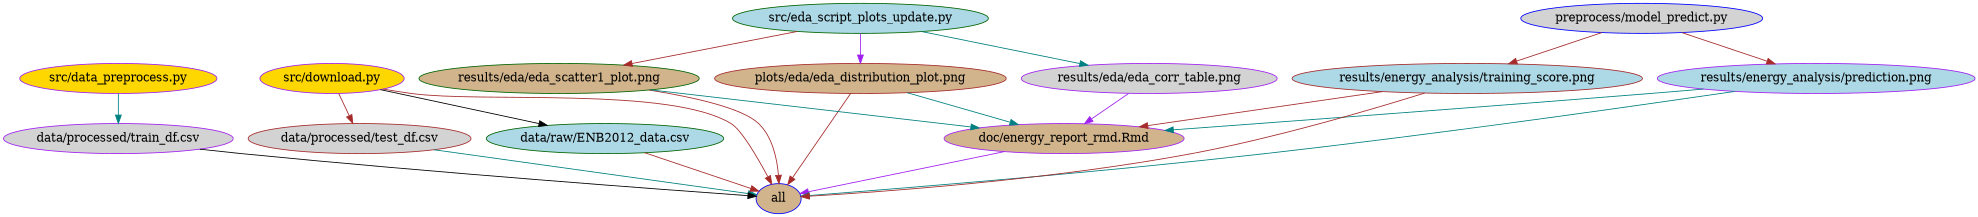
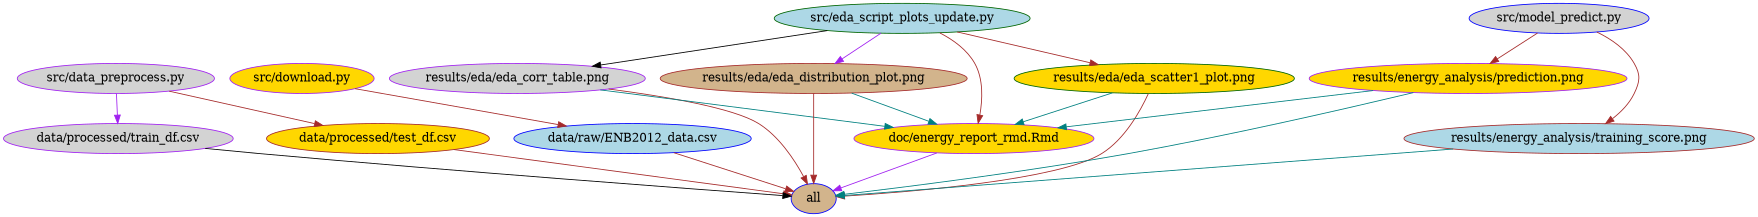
(1642, 18) -> (1559, 18)
(1001, 48) -> (714, 48)
(118, 78) -> (116, 78)
(559, 78) -> (1154, 78)
(860, 78) -> (814, 78)
(1816, 78) -> (1468, 78)
(591, 99) -> (730, 112)
(118, 104) -> (117, 104)
(344, 105) -> (242, 107)
(1110, 106) -> (743, 108)
(460, 107) -> (456, 107)
(1265, 109) -> (976, 66)
(360, 139) -> (378, 139)
(605, 139) -> (633, 139)
(1064, 139) -> (974, 139)
(1151, 160) -> (1149, 172)
(591, 172) -> (619, 172)
